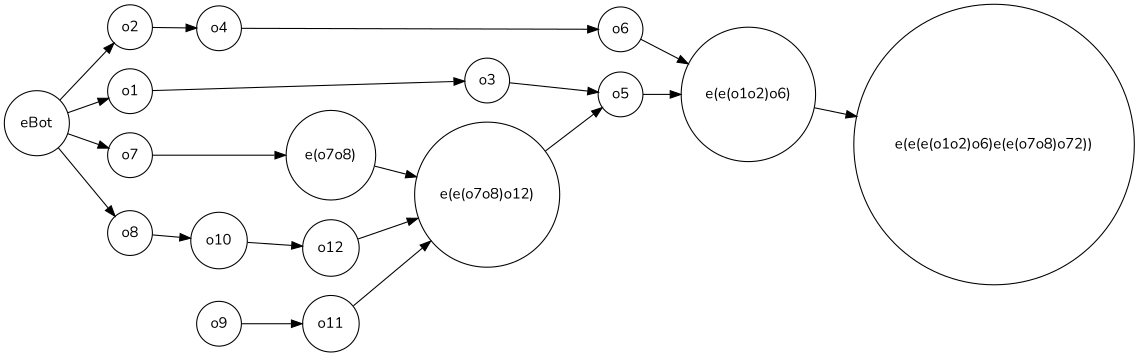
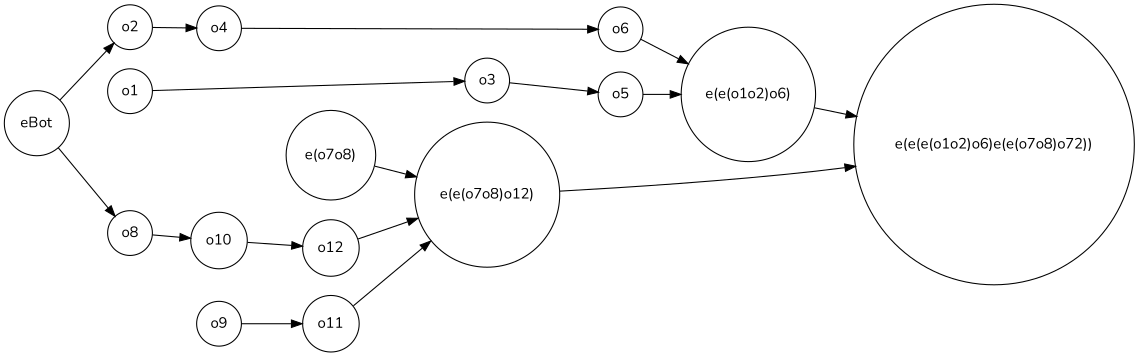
(83, 107) -> none
(570, 133) -> (703, 182)
(130, 155) -> none
